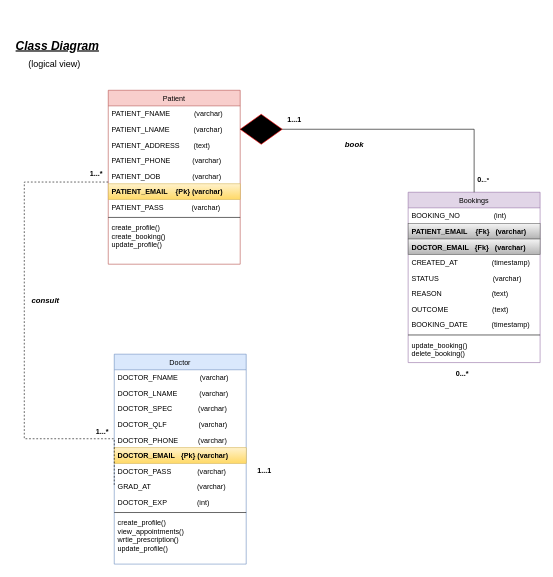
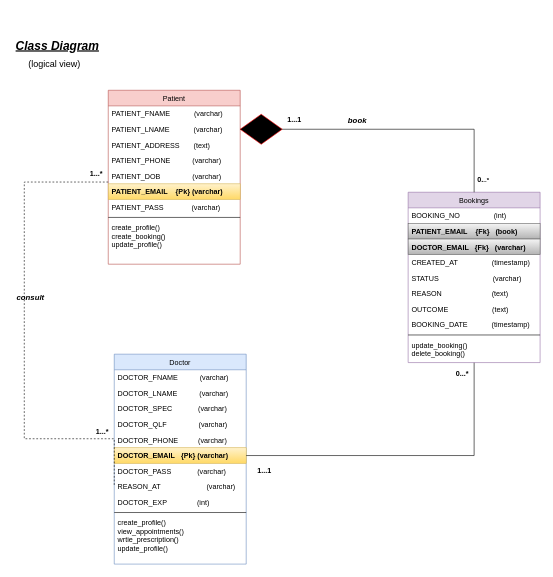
(354, 144) -> (357, 120)
(475, 232) -> (469, 232)
(45, 300) -> (30, 297)
none -> (407, 456)
(186, 487) -> (190, 487)
